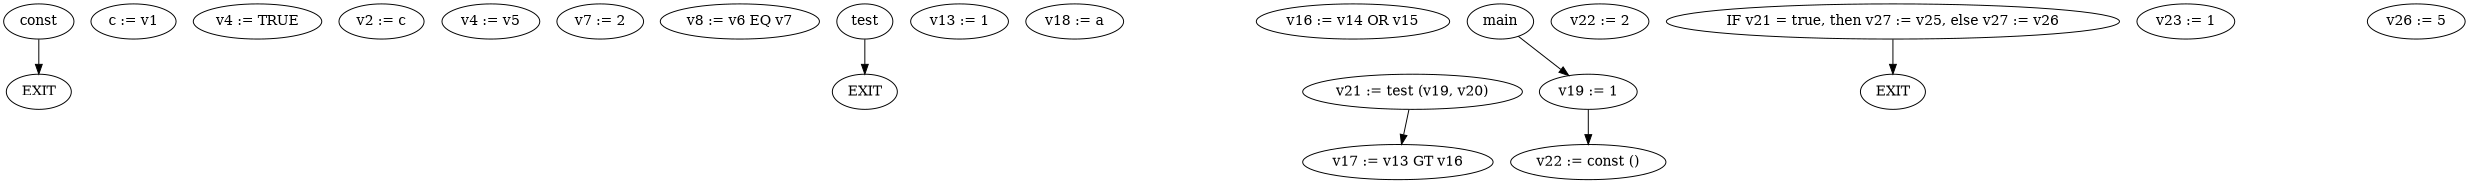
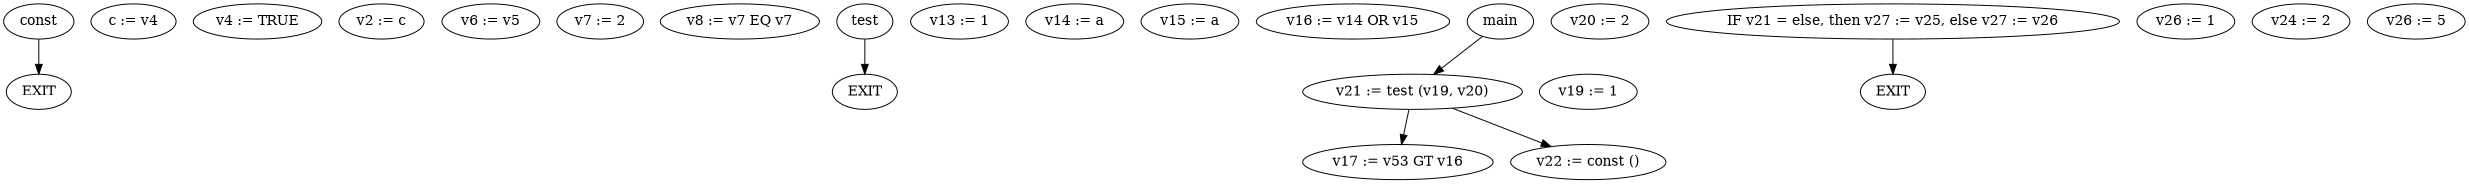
(134, 21) -> (134, 21)
(491, 21) -> (491, 21)
(740, 21) -> (740, 21)
(1075, 21) -> (1075, 21)
none -> (1190, 21)
(1600, 21) -> (1600, 21)
(1893, 21) -> (1893, 21)
(2186, 21) -> (2186, 21)
none -> (2301, 21)
(1540, 53) -> (1462, 52)
(1588, 122) -> (1497, 126)
(1398, 162) -> (1398, 162)
